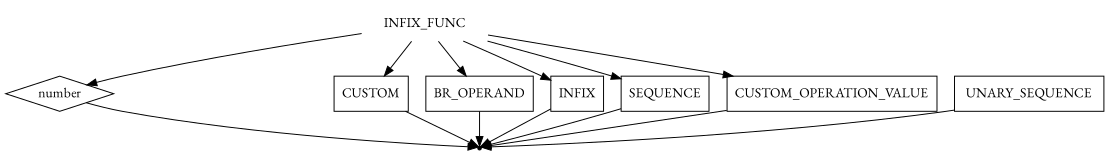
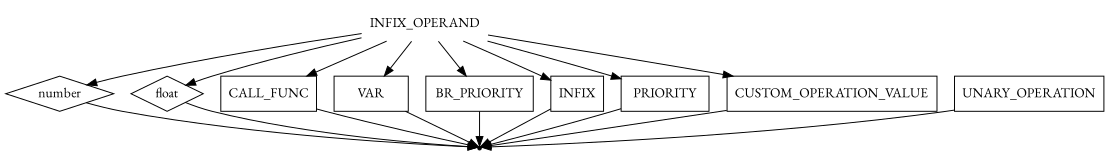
(425, 23) -> (425, 23)
none -> (167, 94)
none -> (269, 94)
(371, 94) -> (371, 94)
(480, 94) -> (480, 94)
(665, 94) -> (665, 94)
(1029, 94) -> (1029, 94)
